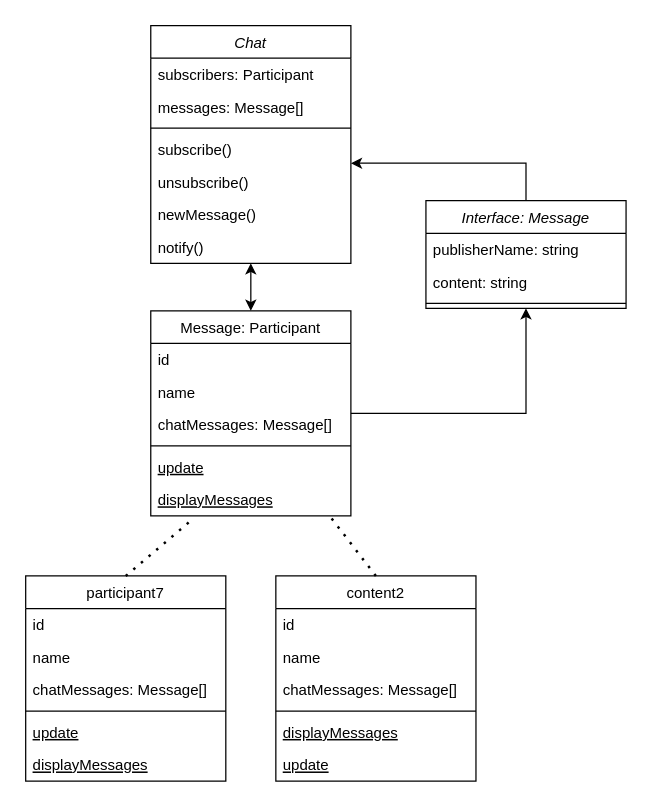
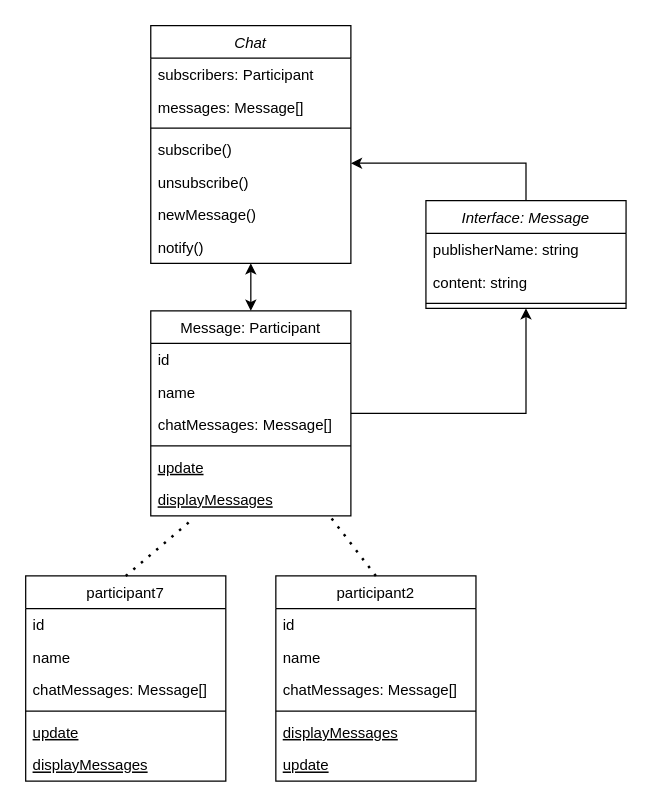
(375, 593) -> (375, 593)
